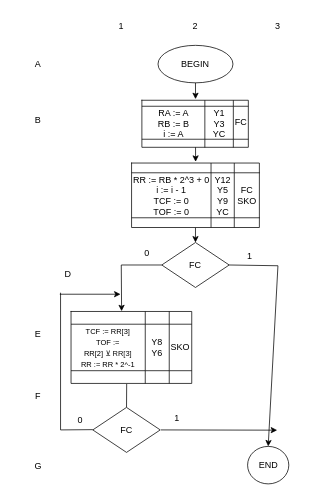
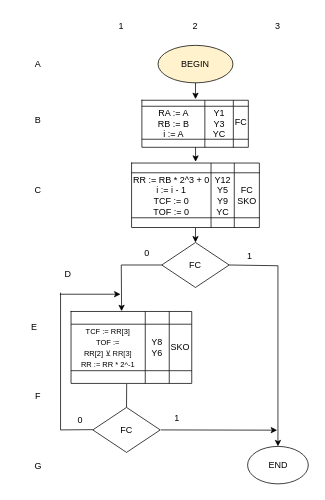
(195, 64) -> (195, 64)
none -> (38, 190)
(38, 335) -> (34, 327)
(268, 465) -> (278, 465)
